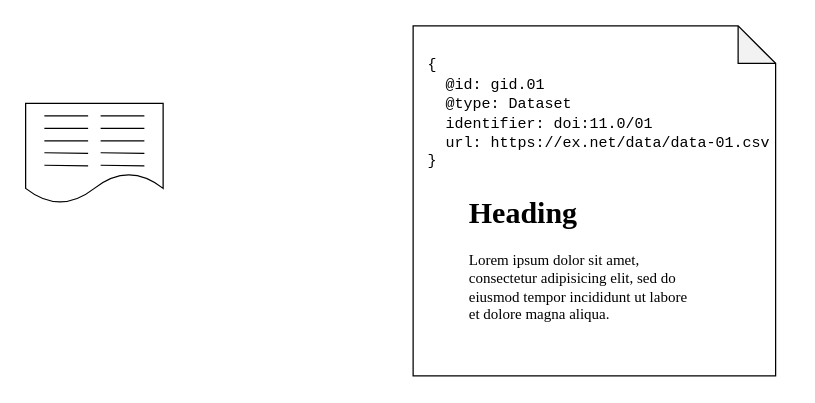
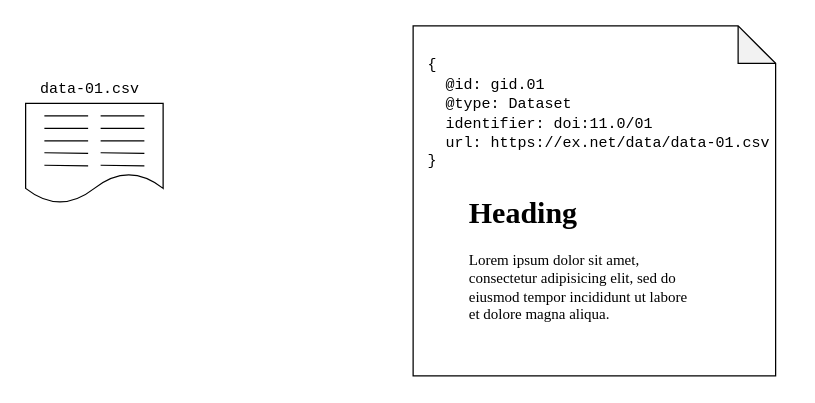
none -> (94, 88)
